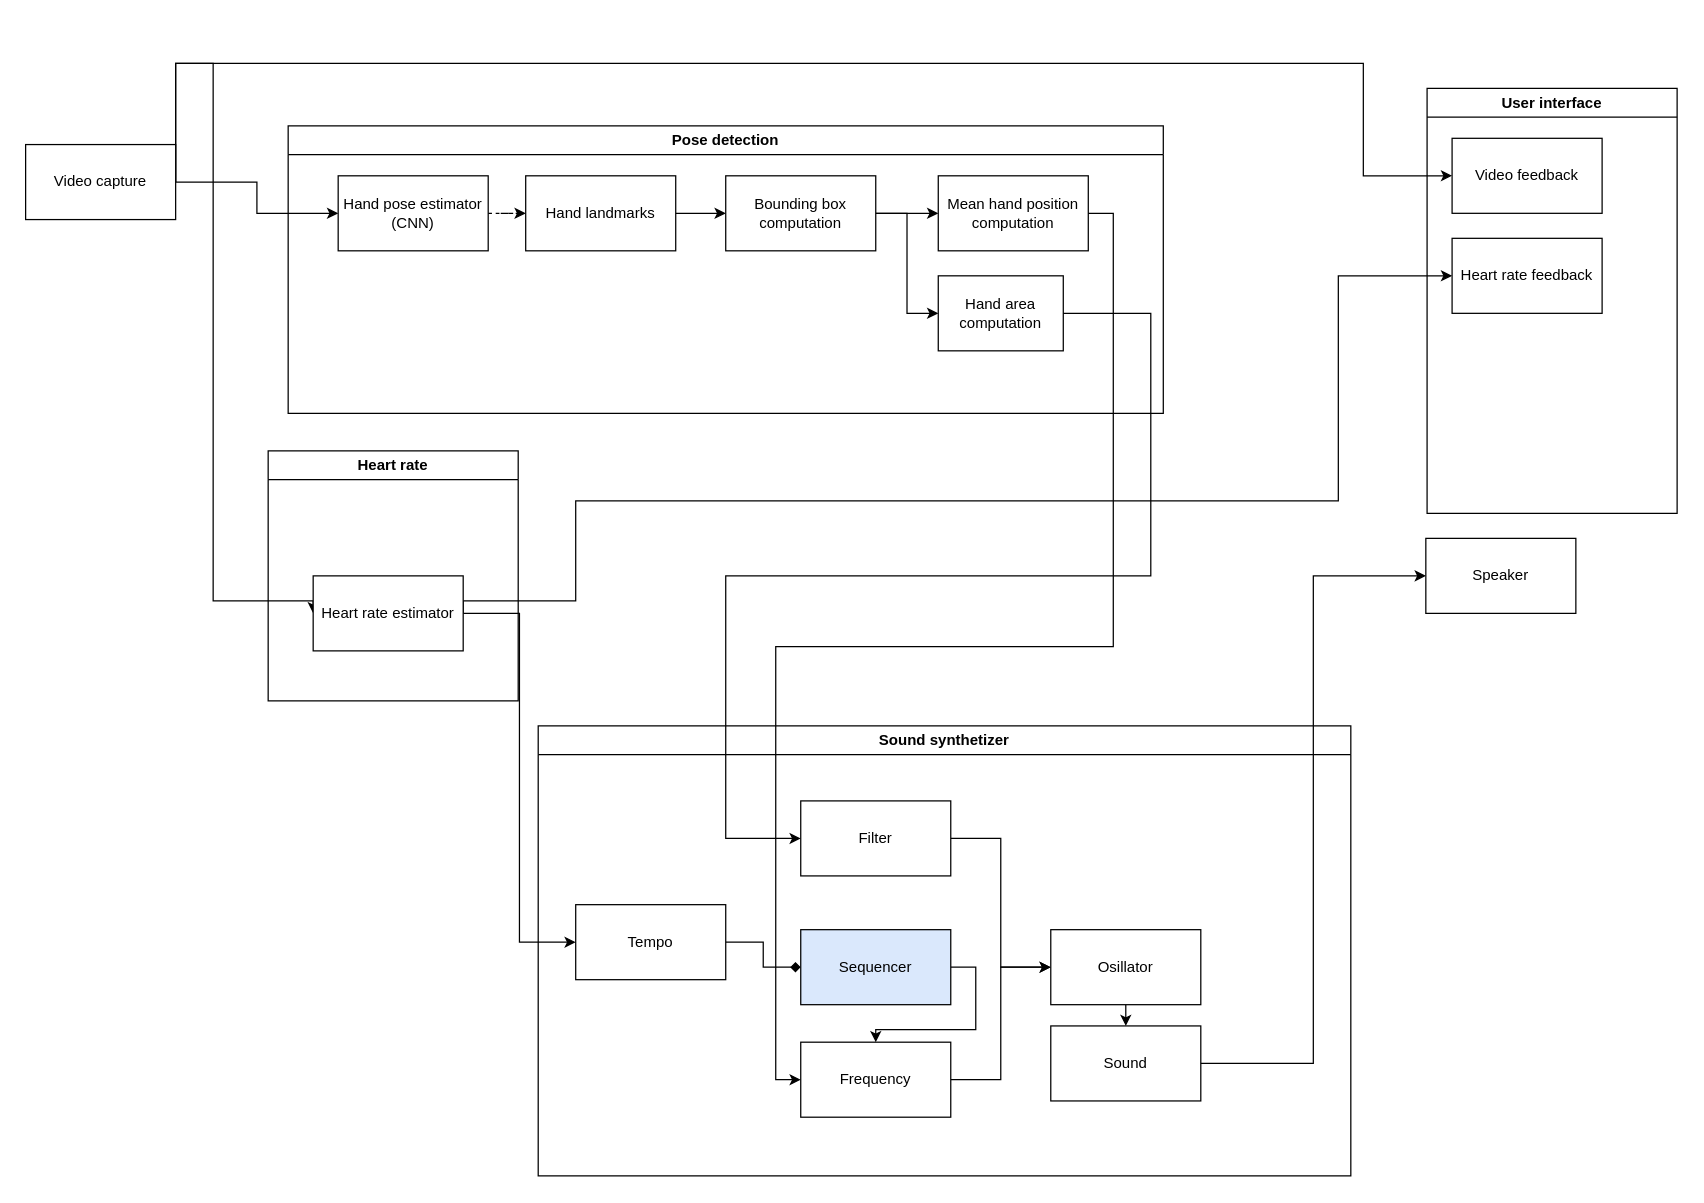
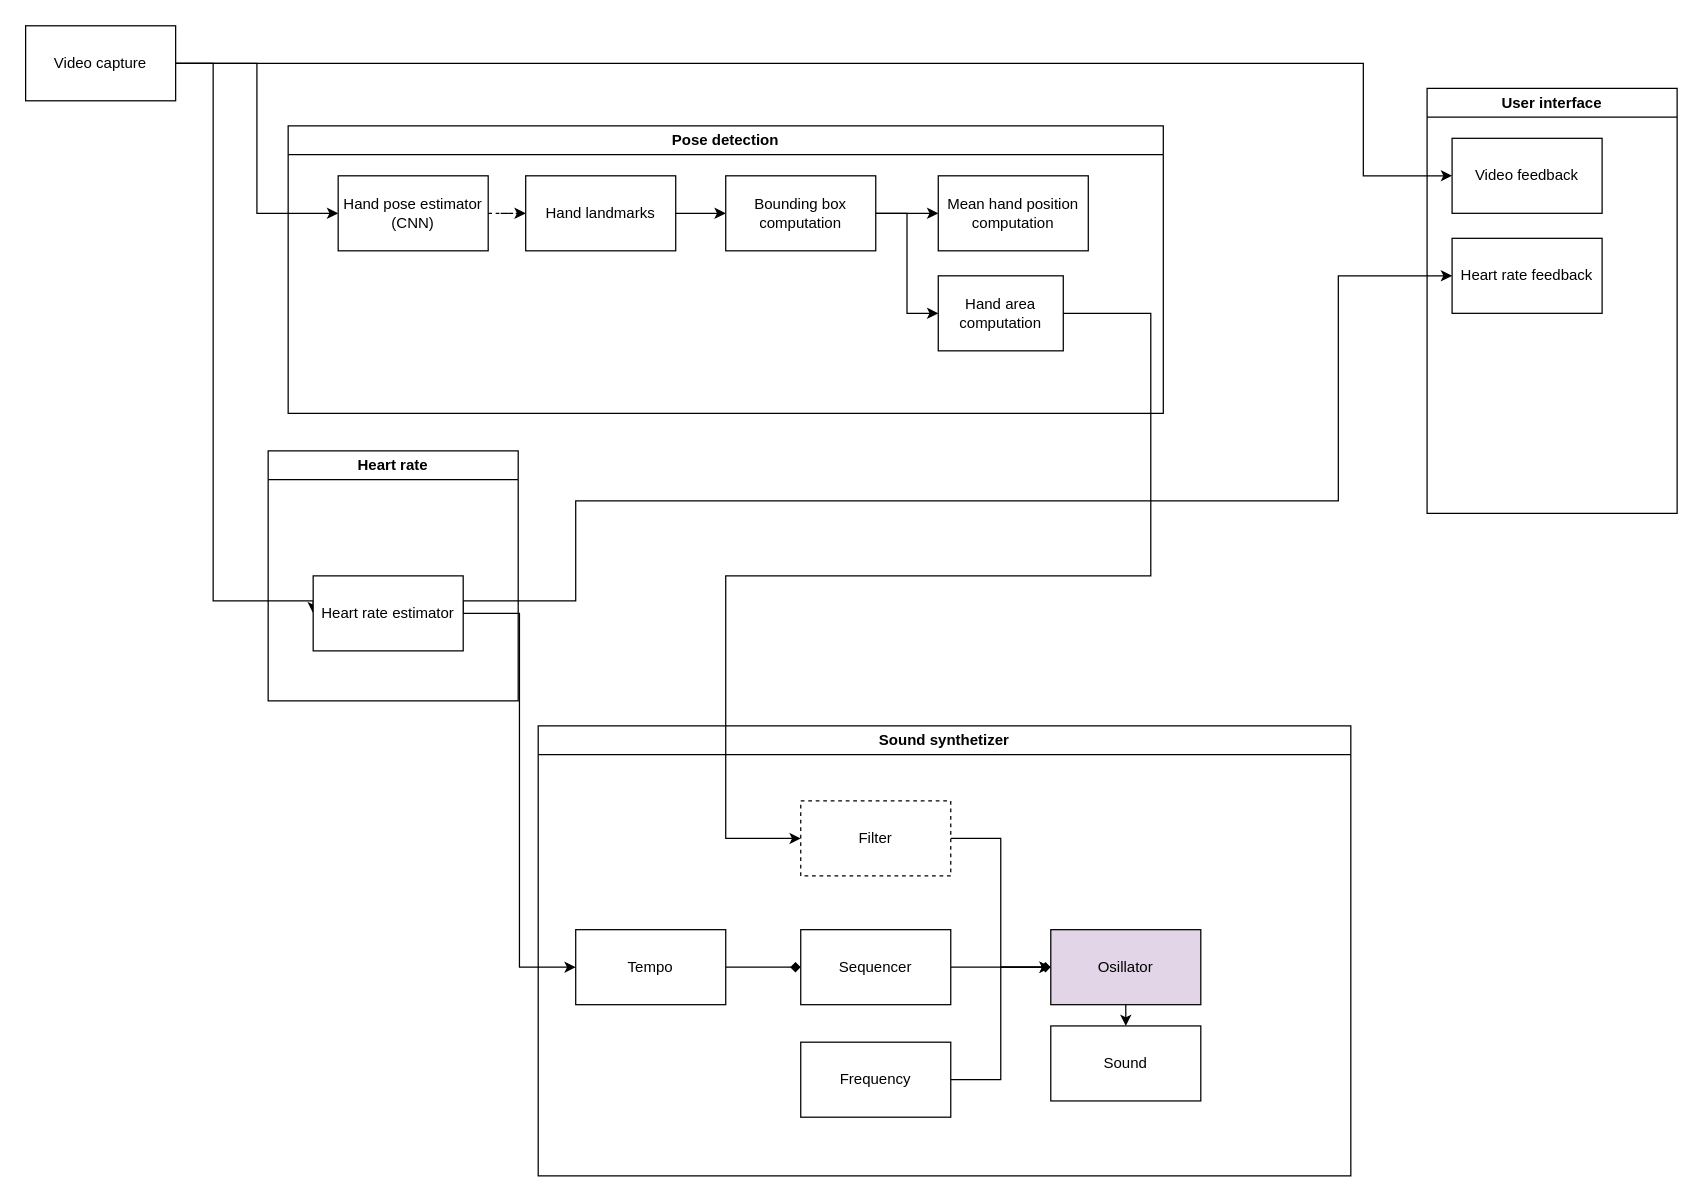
(101, 182) -> (101, 63)
(1501, 576) -> none
(949, 646) -> none
(1313, 824) -> none
(876, 838) -> (876, 838)
(651, 942) -> (651, 967)
(876, 967) -> (876, 967)
(1126, 967) -> (1126, 967)
(1001, 969) -> (1001, 969)
(957, 1029) -> (985, 967)
